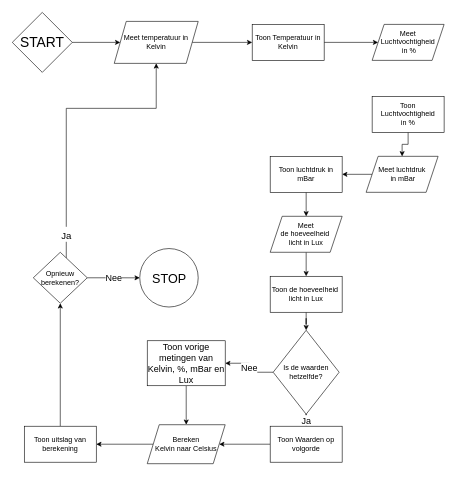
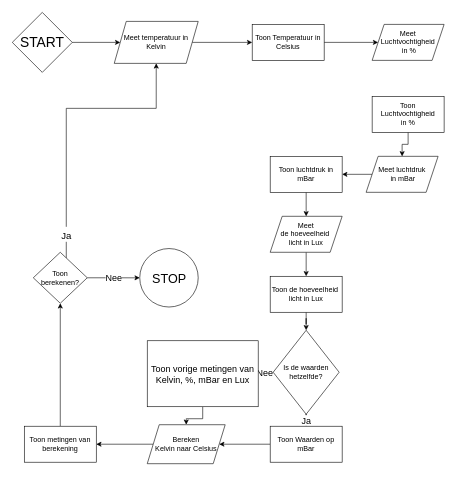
(288, 42) -> (288, 42)
(60, 278) -> (60, 278)
(186, 363) -> (203, 374)
(60, 444) -> (60, 444)
(306, 444) -> (306, 444)
